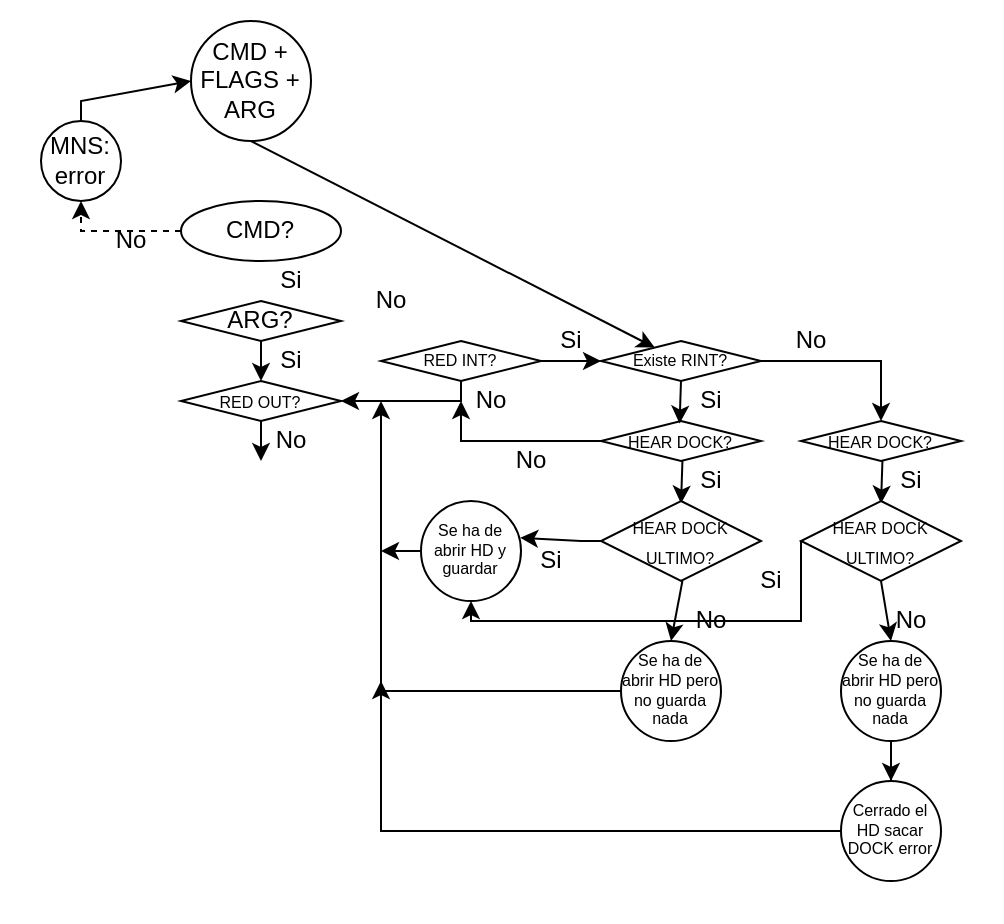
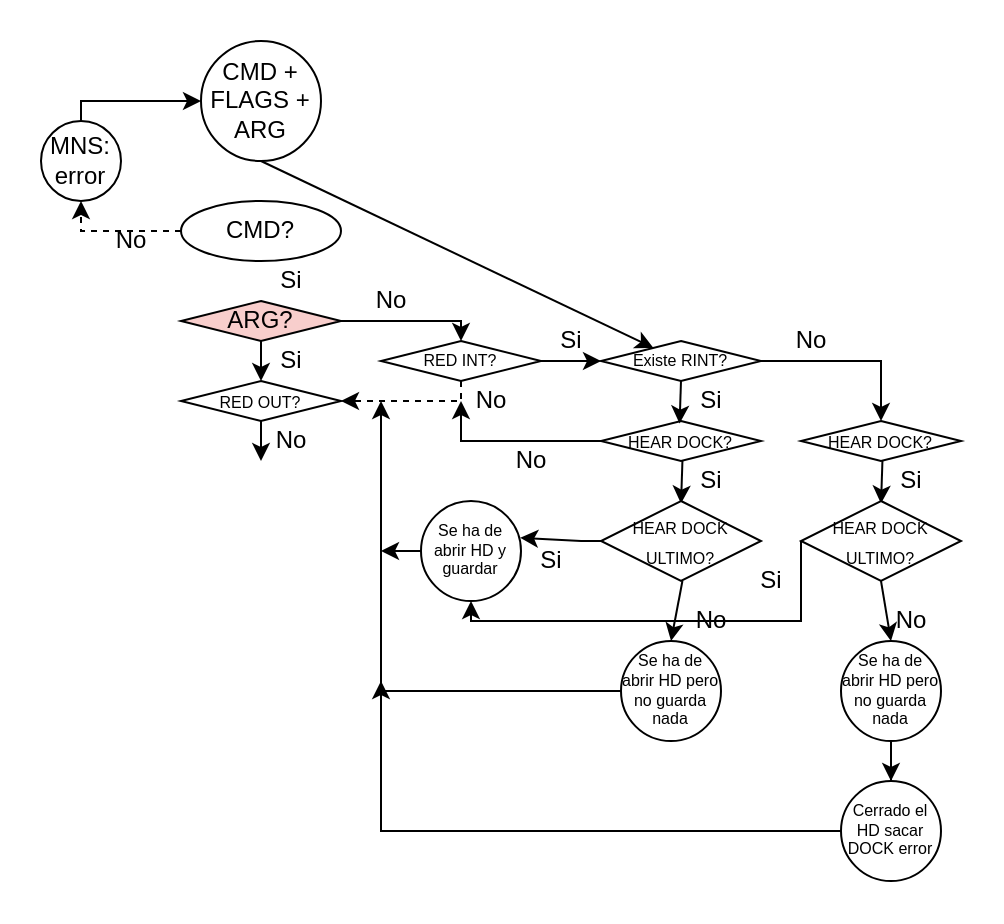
(251, 81) -> (261, 101)
(261, 321) -> (261, 321)
none -> (404, 321)
(419, 401) -> (419, 401)
